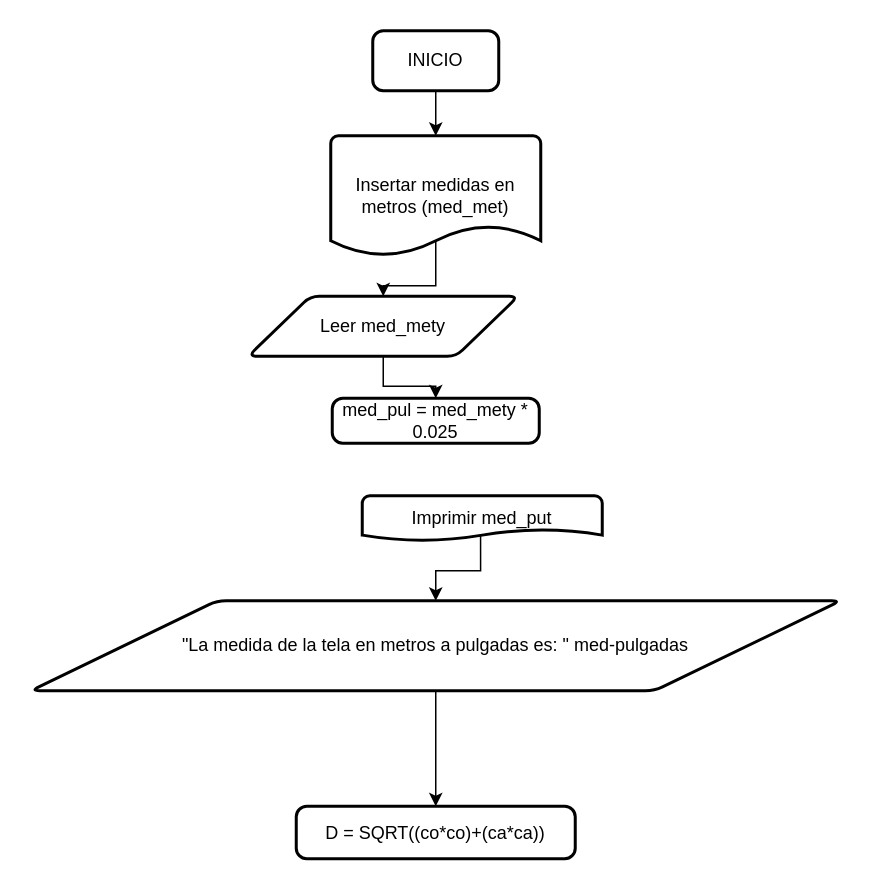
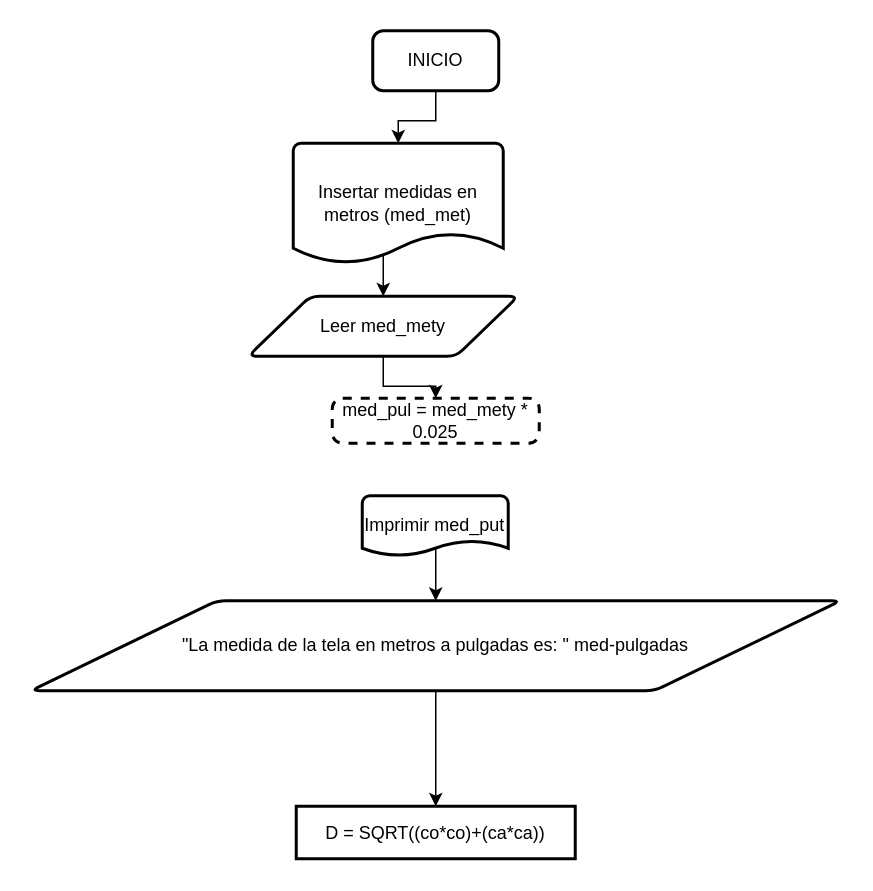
(436, 196) -> (398, 203)
(436, 421) -> (436, 421)
(482, 518) -> (435, 526)
(436, 833) -> (436, 833)
